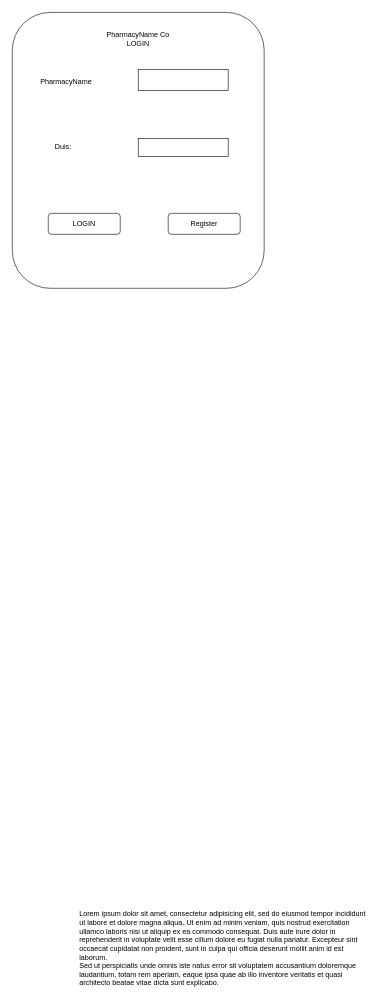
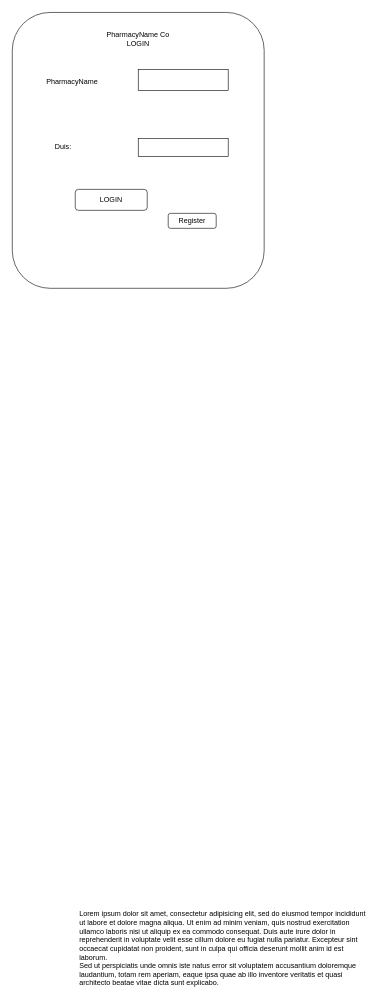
(66, 81) -> (72, 81)
(84, 224) -> (111, 200)
(204, 224) -> (192, 221)
